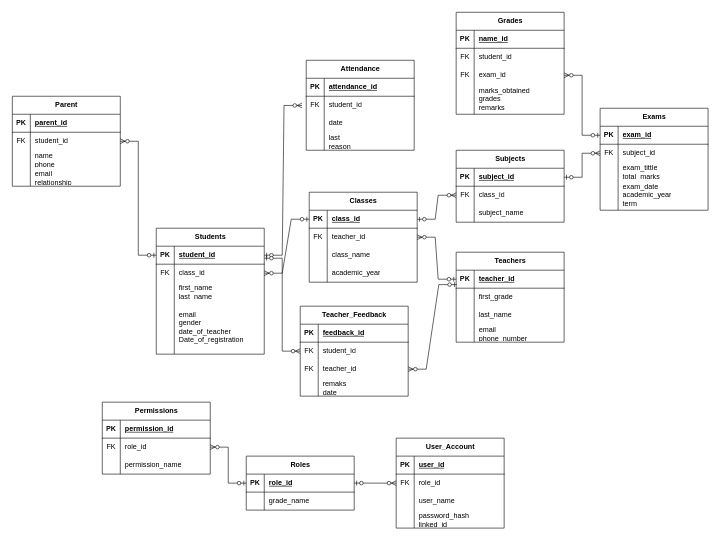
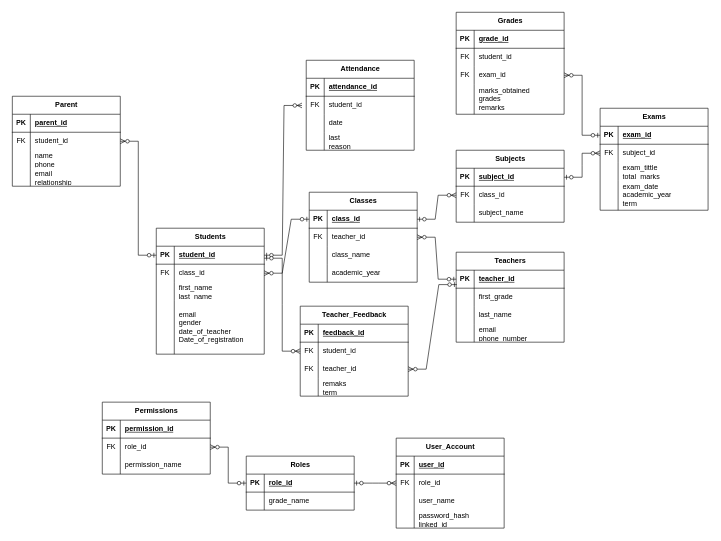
(492, 39) -> (494, 39)
(335, 387) -> (335, 387)
